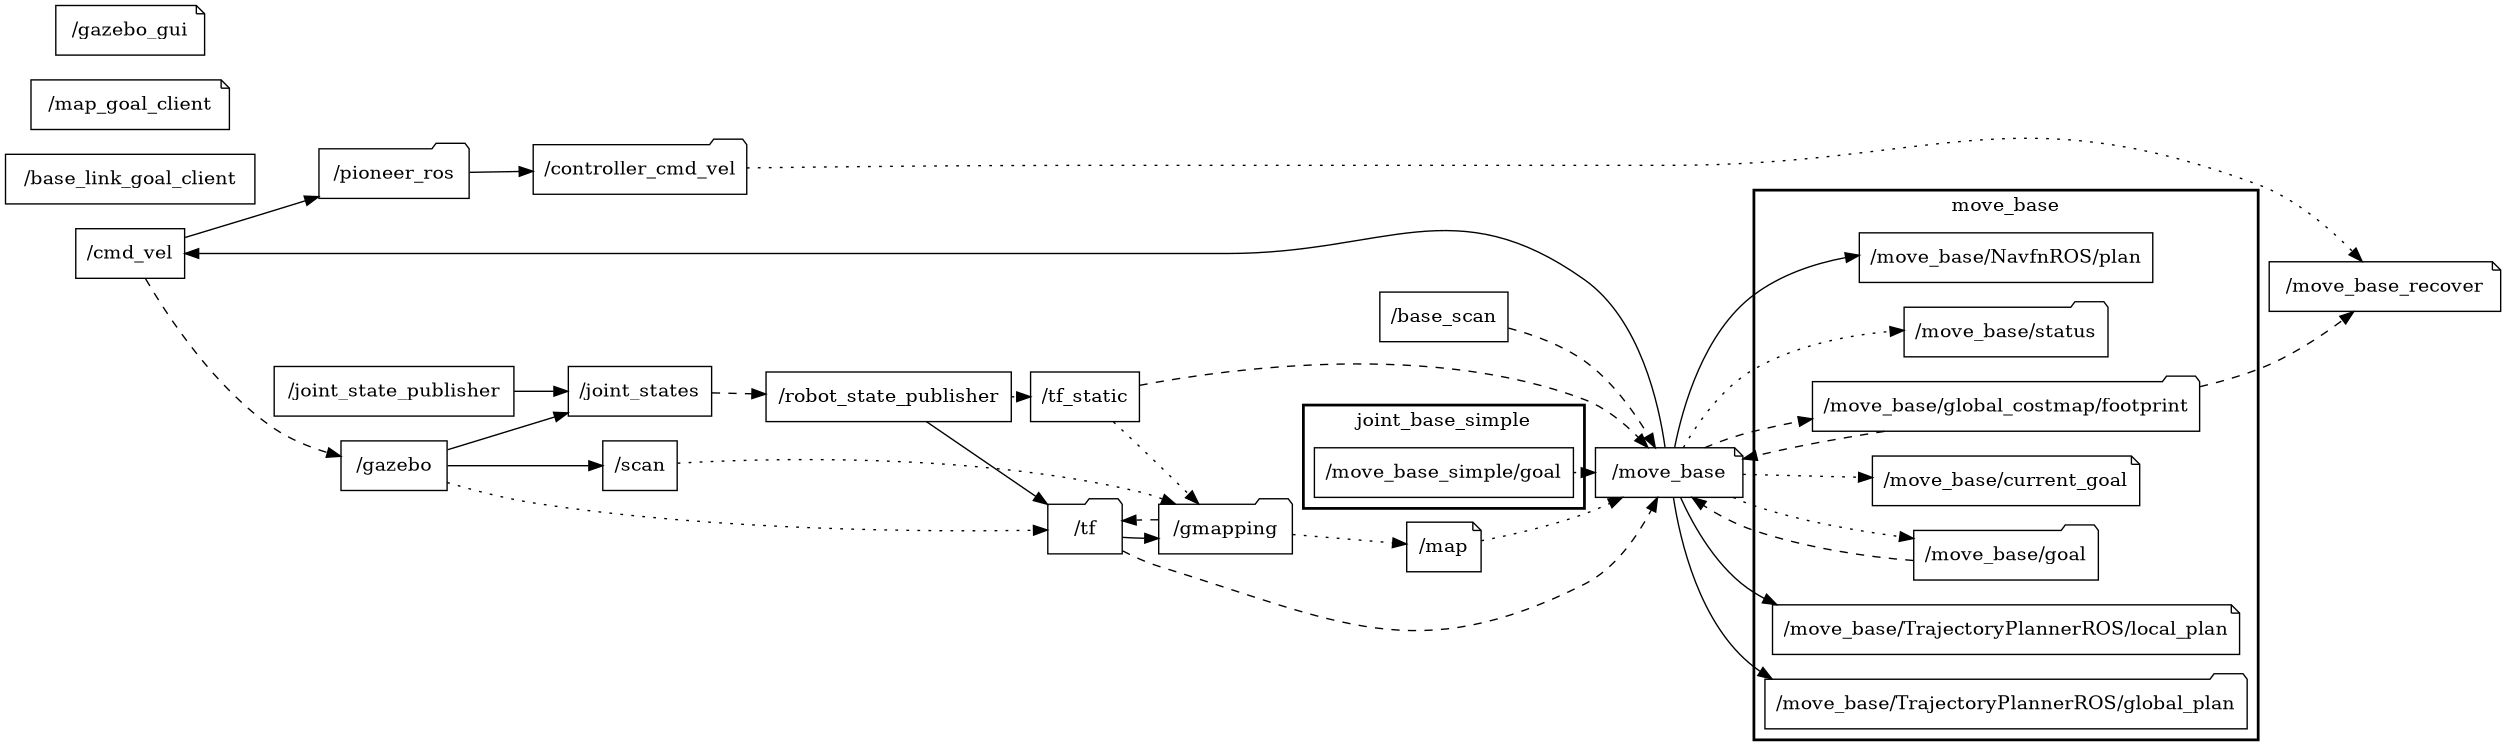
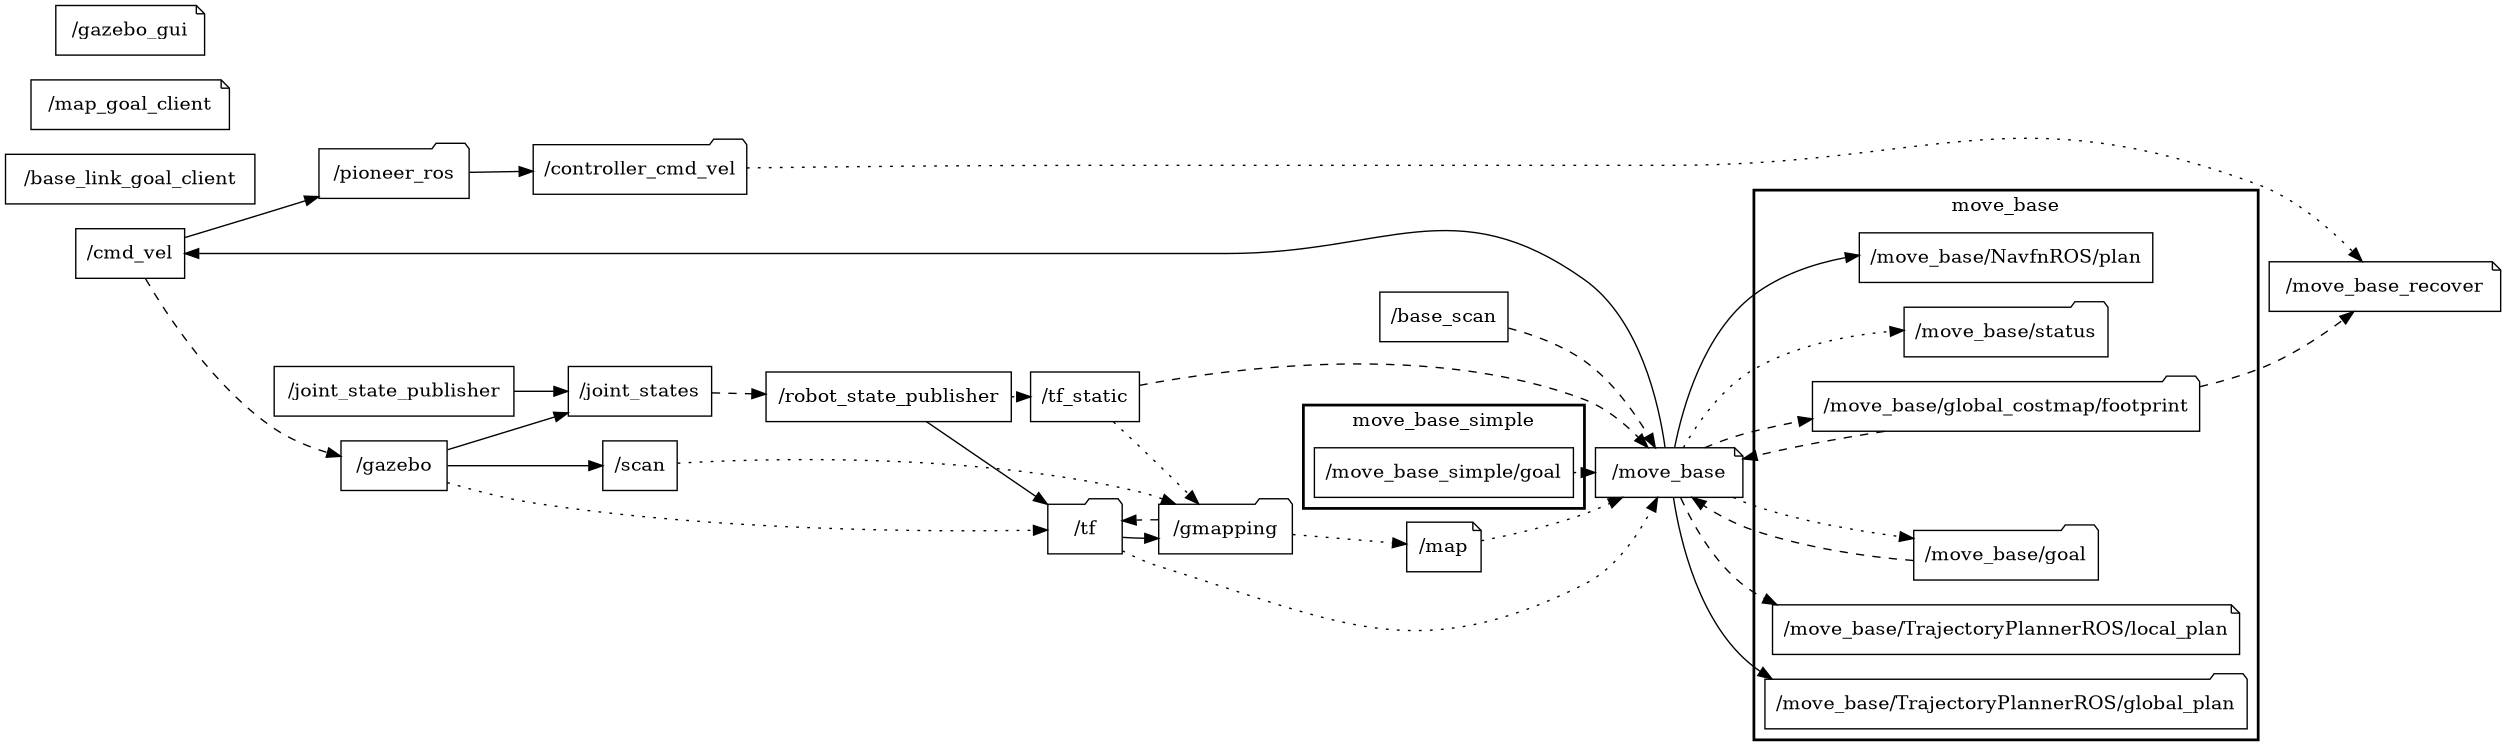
(1444, 421) -> (1444, 421)
(2006, 481) -> none
(1715, 555) -> (1715, 555)
(1402, 629) -> (1402, 629)
